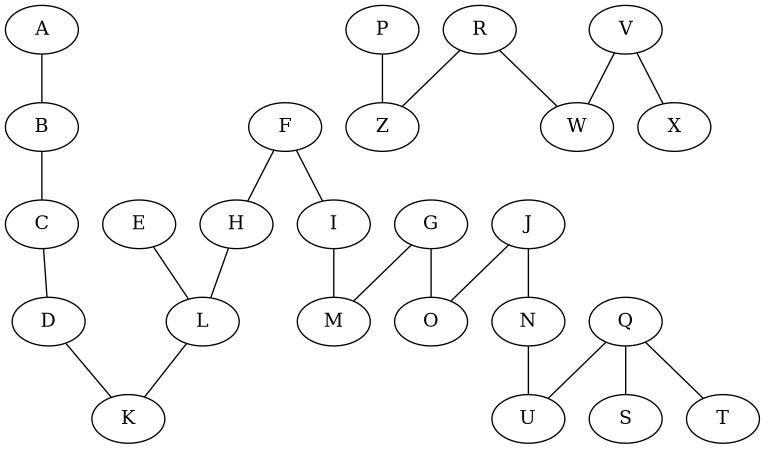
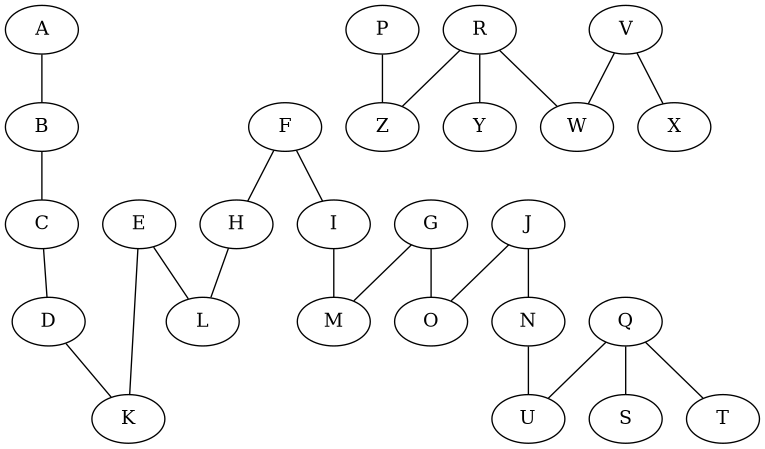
none -> (480, 127)
(166, 370) -> (134, 322)
